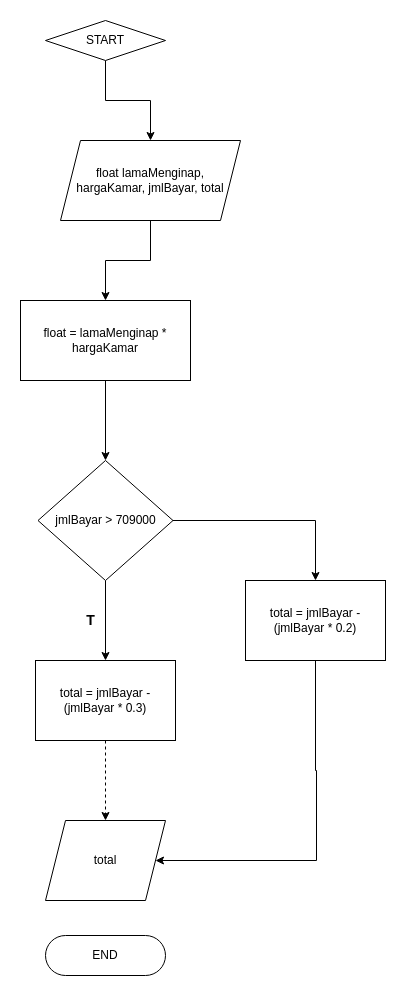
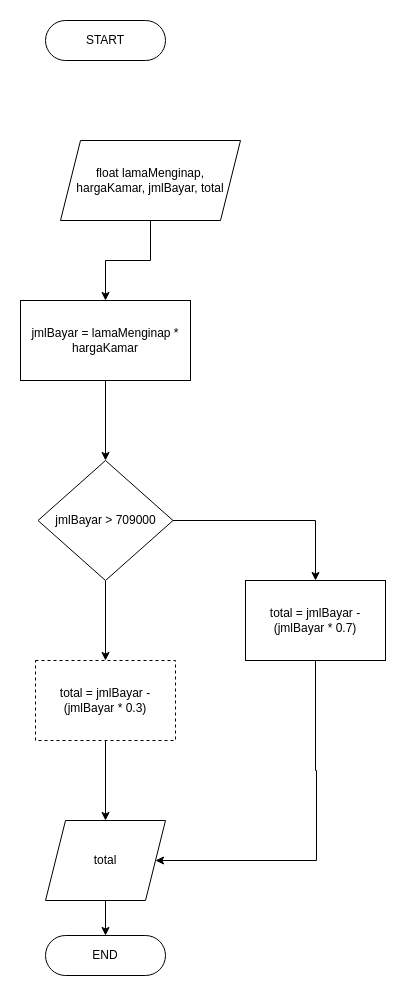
(106, 41) -> (106, 41)
(125, 101) -> none
(106, 341) -> (106, 341)
(91, 621) -> none
(316, 621) -> (316, 621)
(106, 701) -> (106, 701)
(106, 777) -> (106, 777)
none -> (106, 915)
